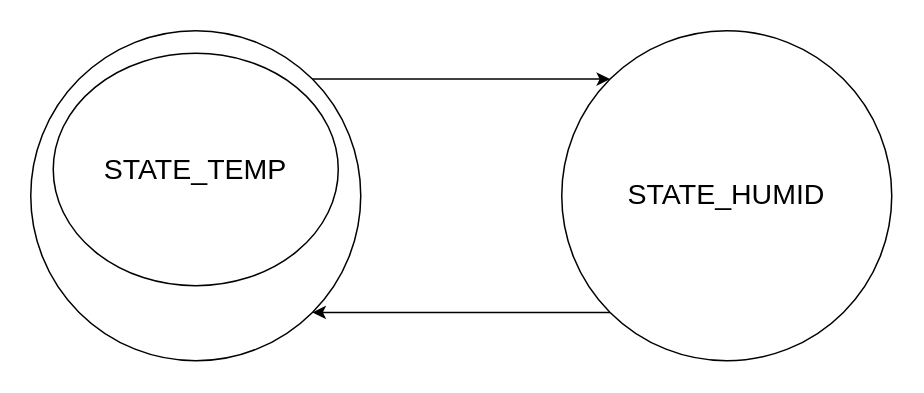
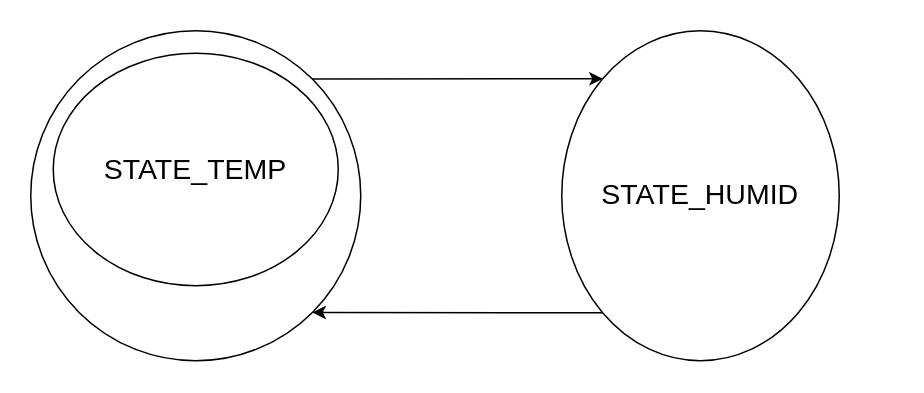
(727, 196) -> (701, 196)
